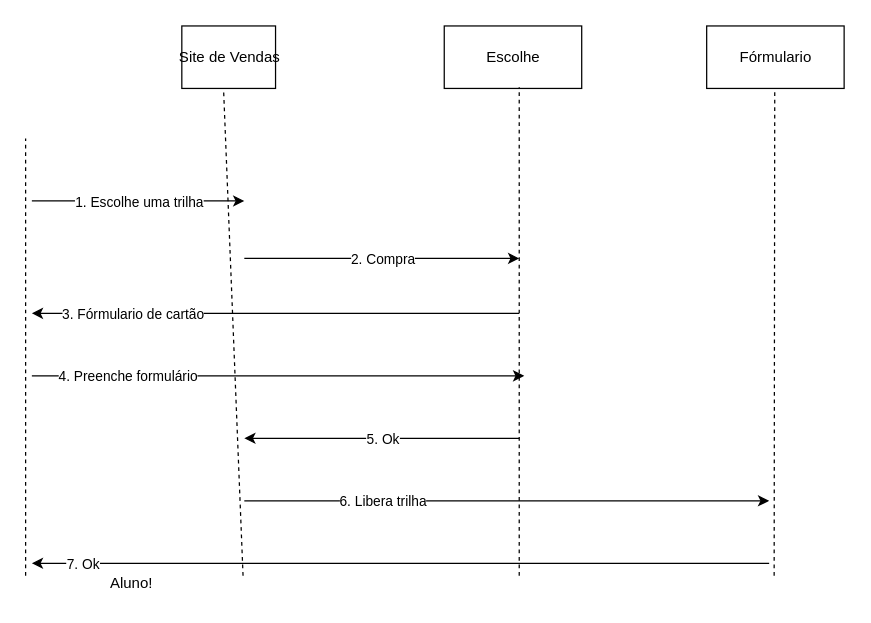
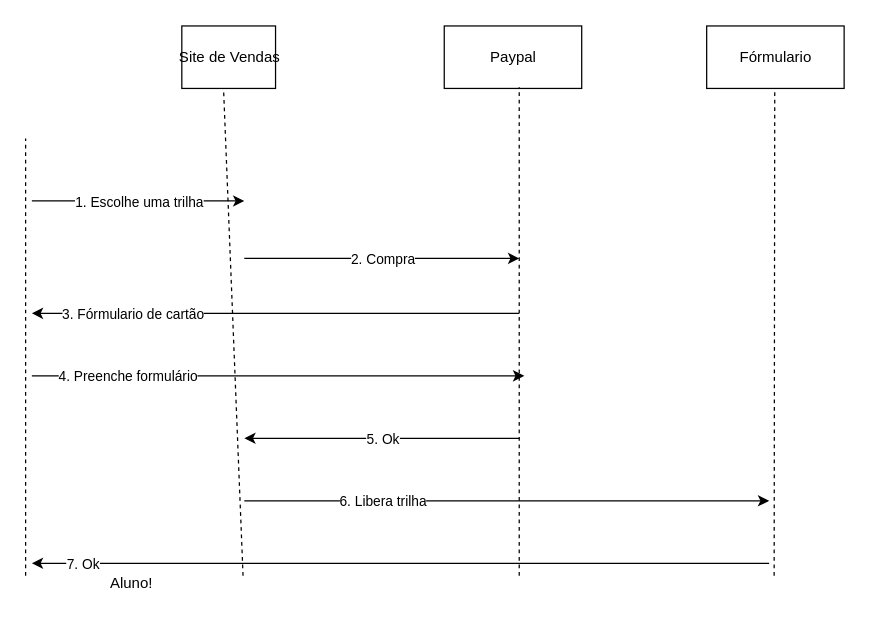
(514, 57) -> (514, 57)
